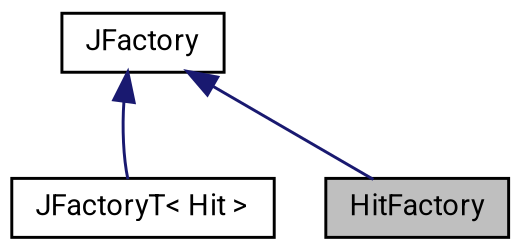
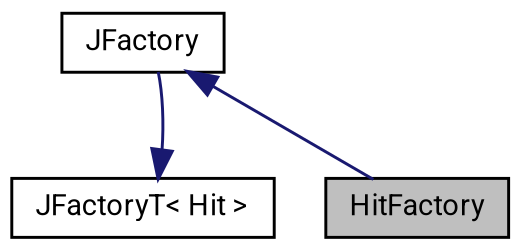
(123, 140) -> (163, 111)
